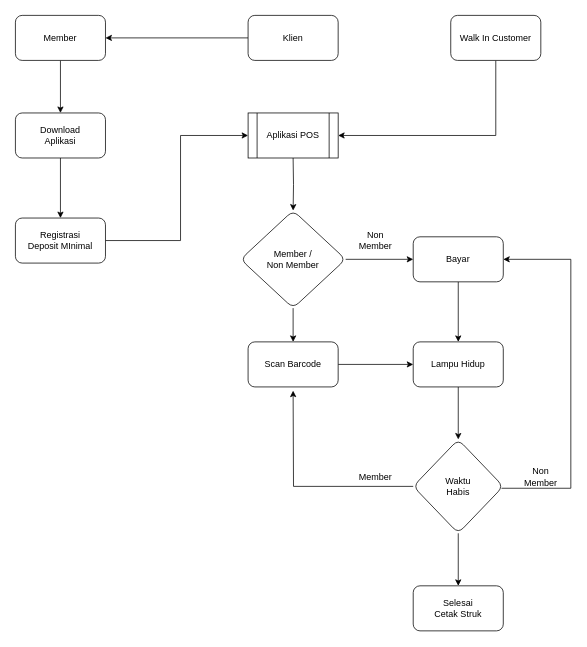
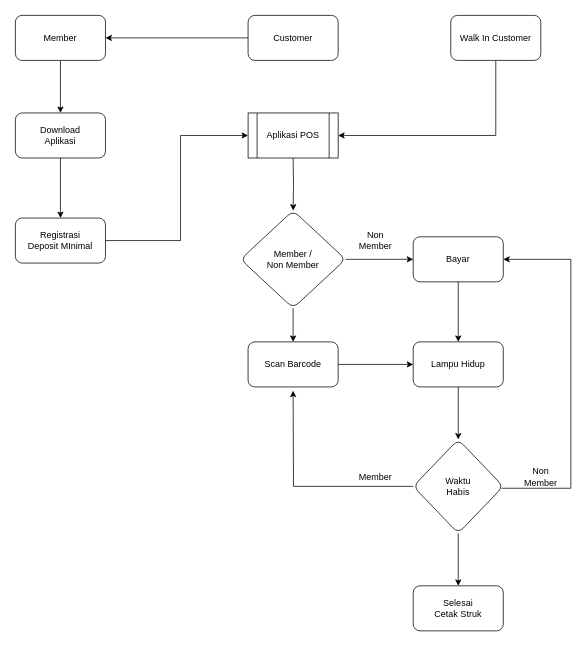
(293, 38) -> (293, 38)
